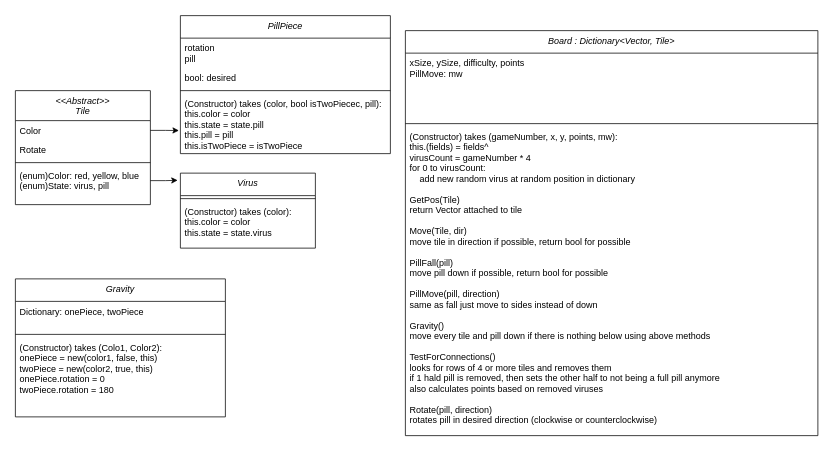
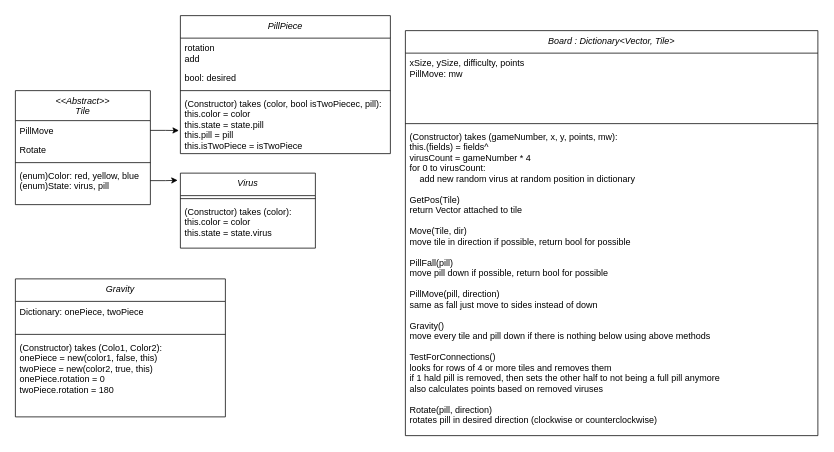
(203, 48) -> (203, 48)
(31, 131) -> (36, 131)
